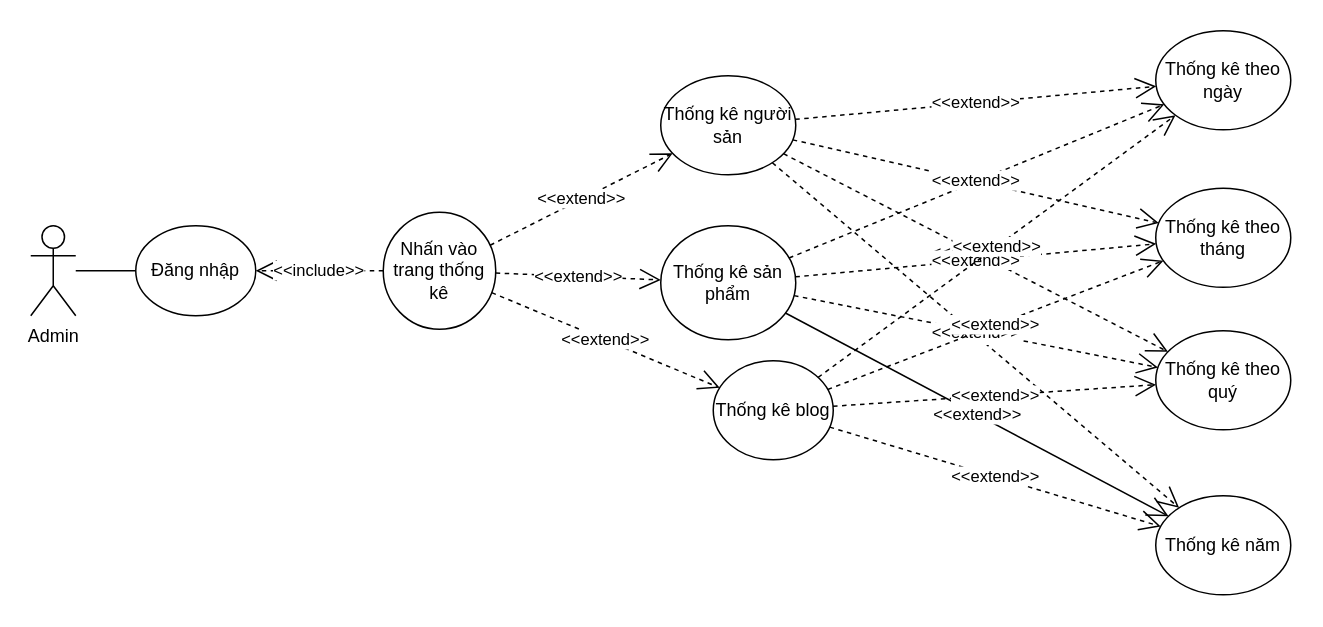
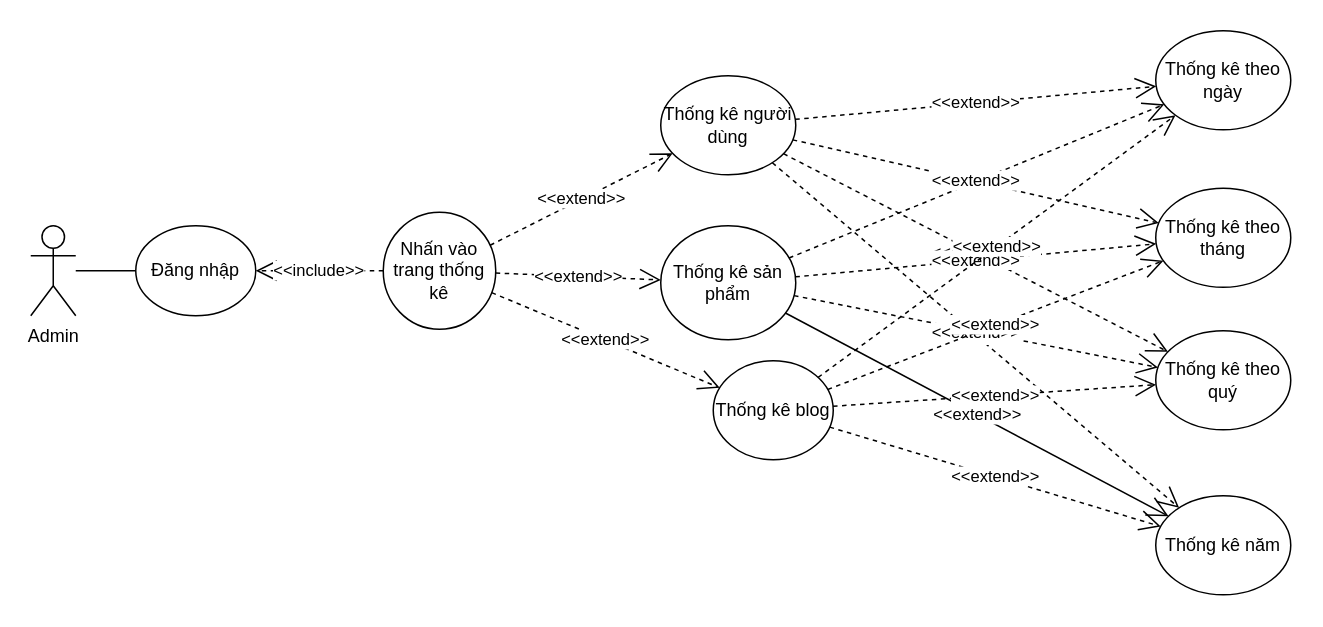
(728, 125) -> (728, 125)
